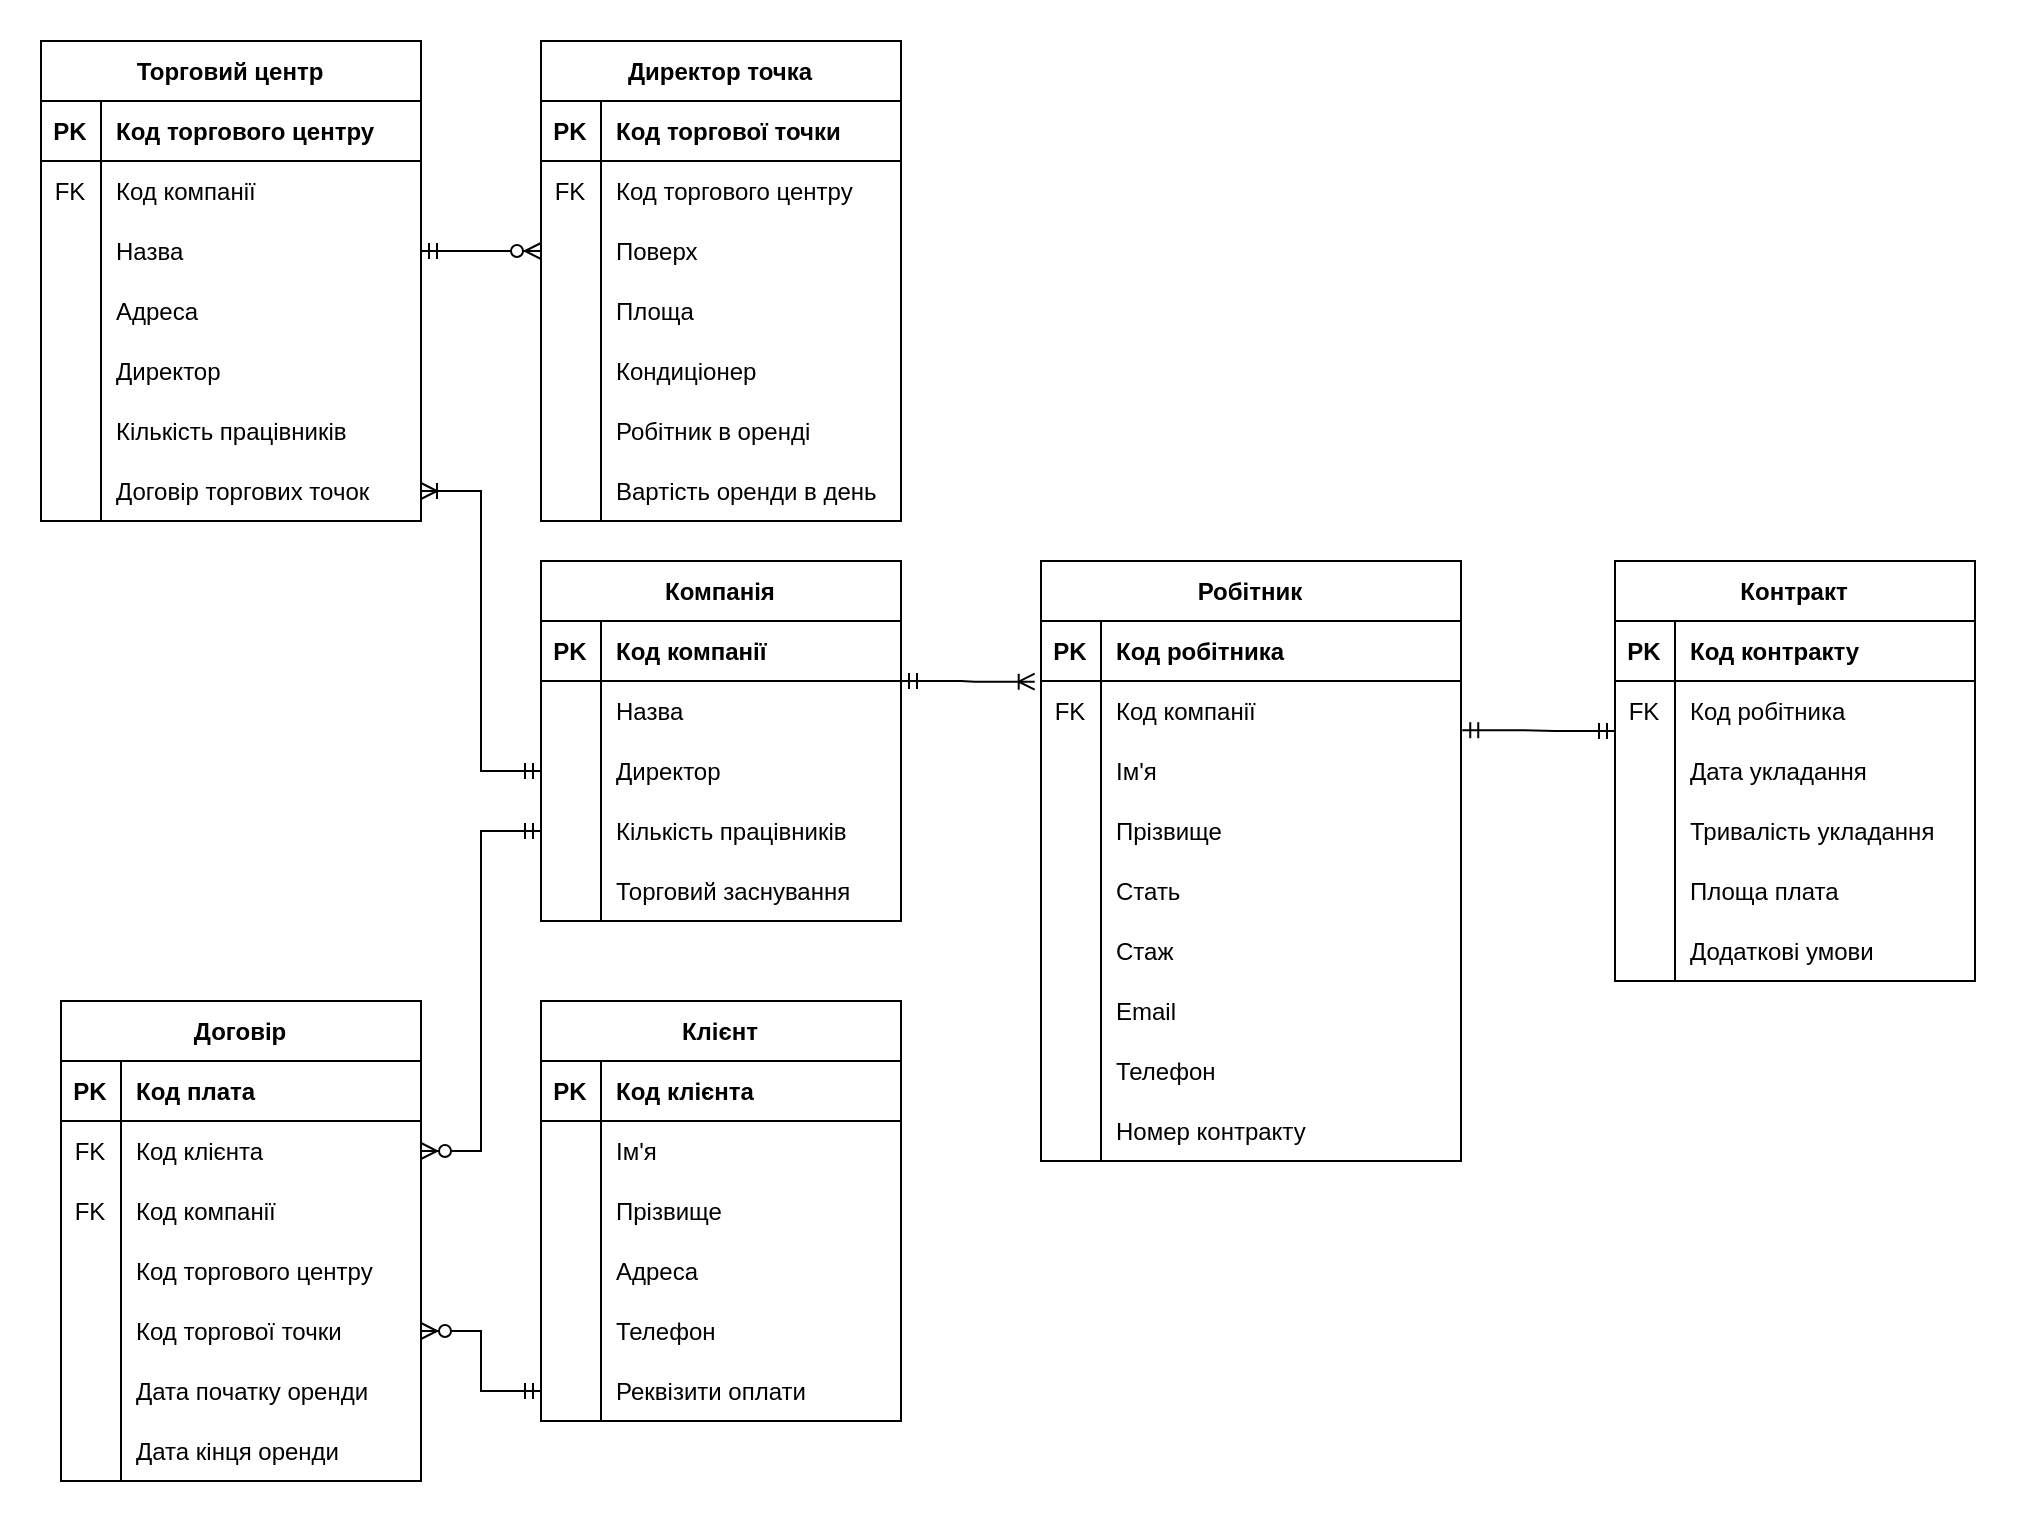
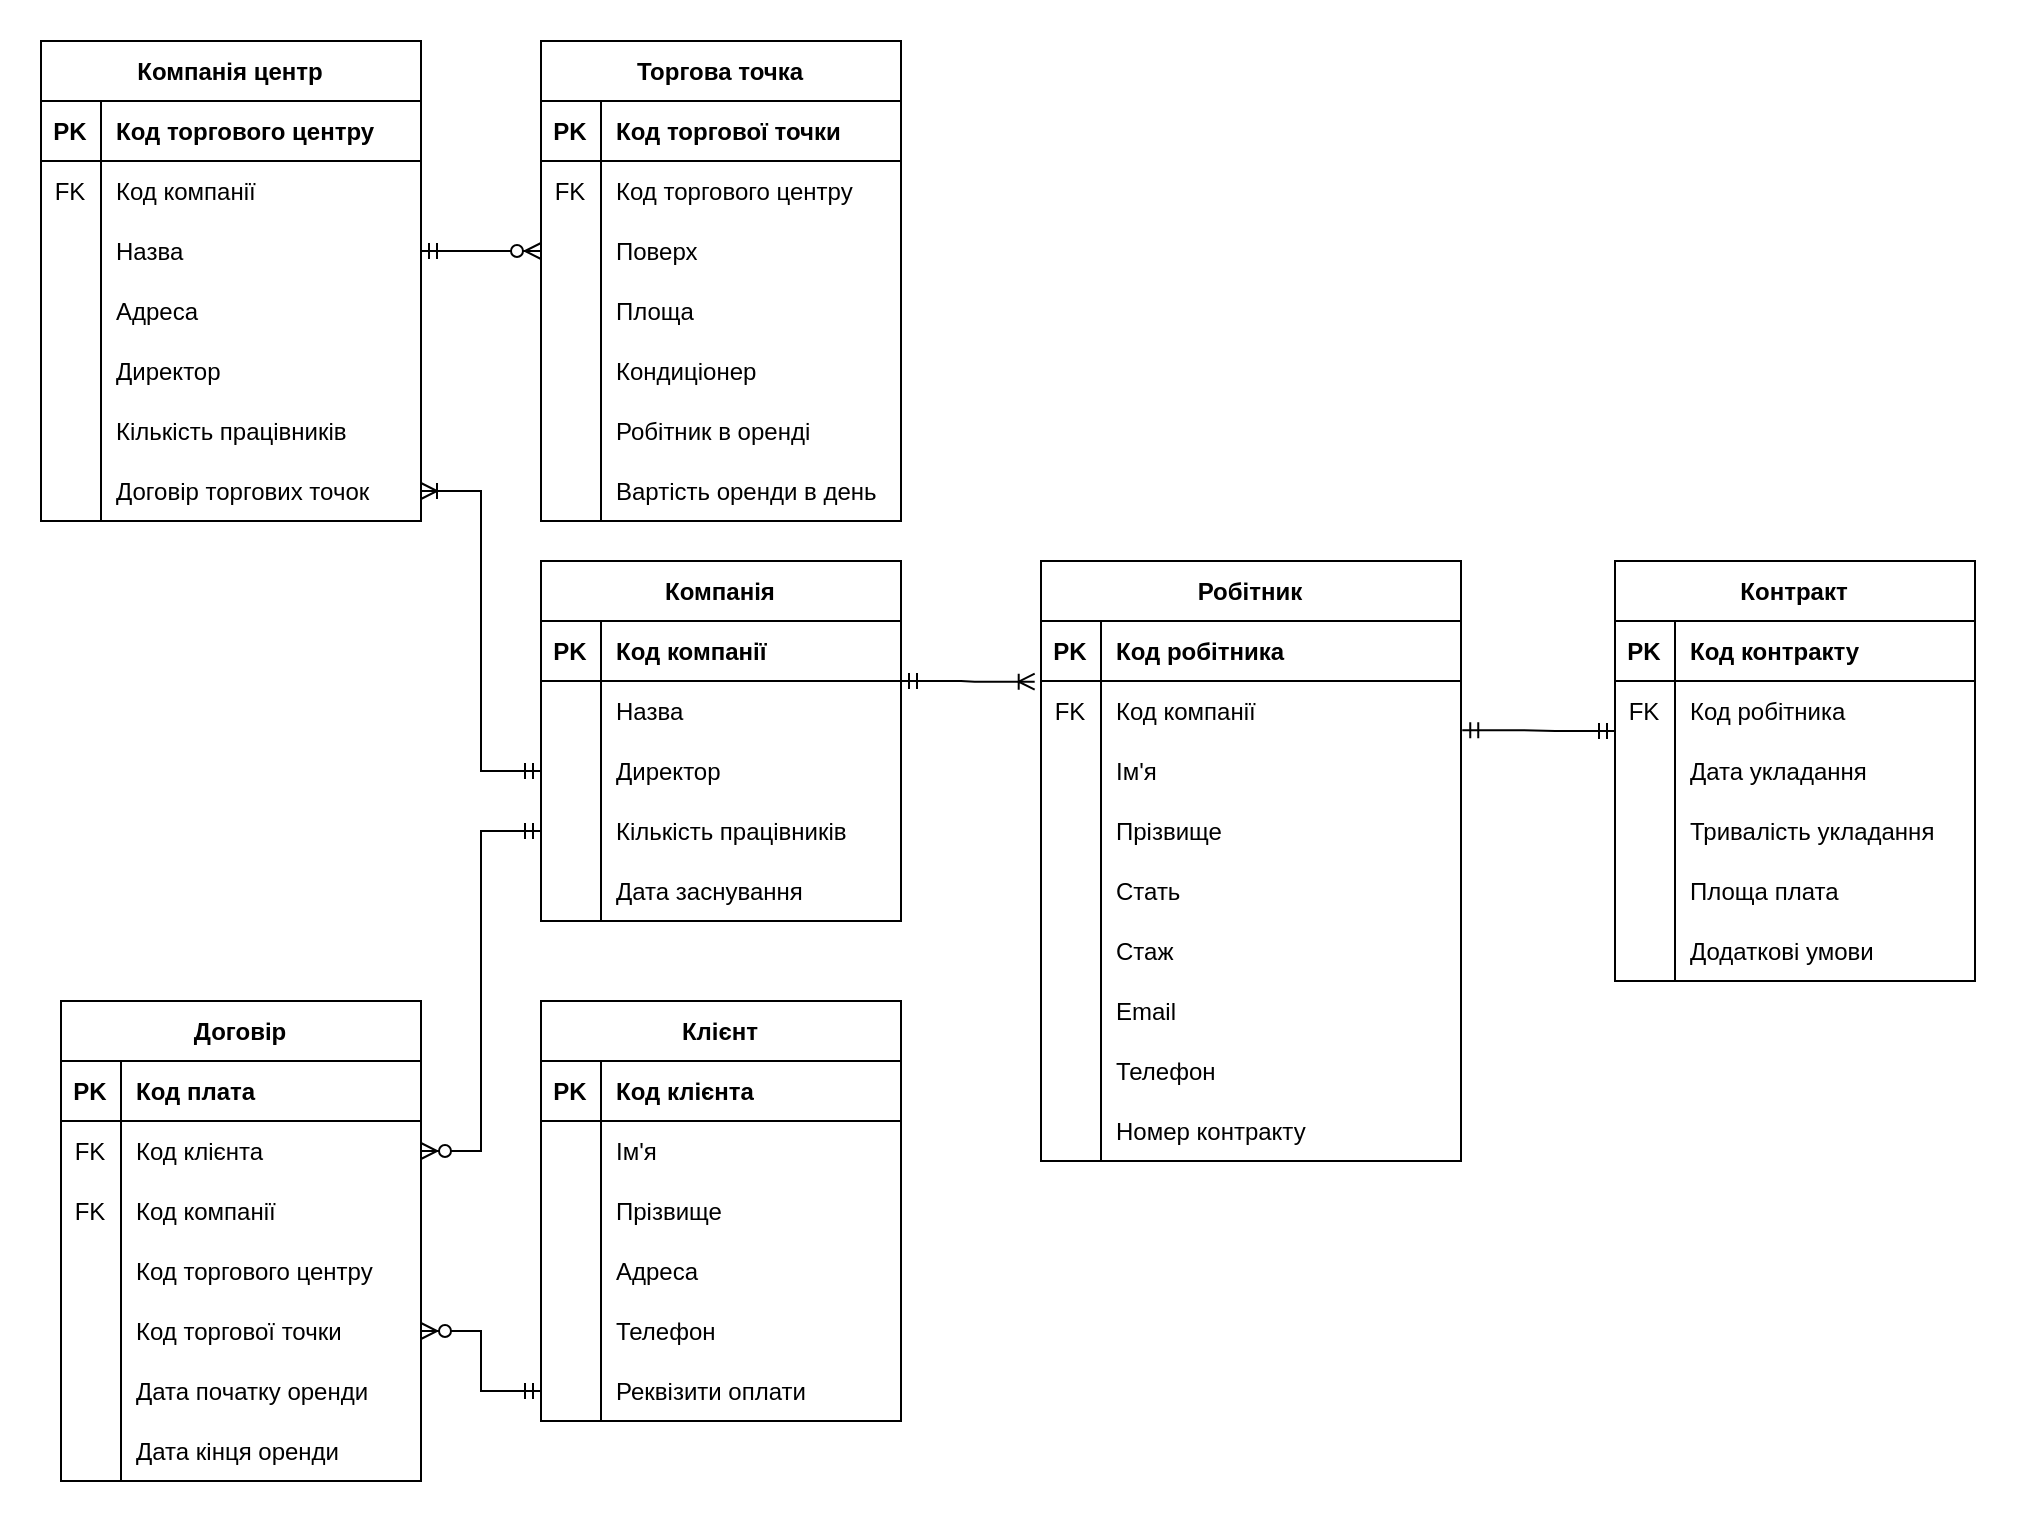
(230, 72) -> (230, 72)
(720, 72) -> (720, 72)
(741, 892) -> (714, 892)
